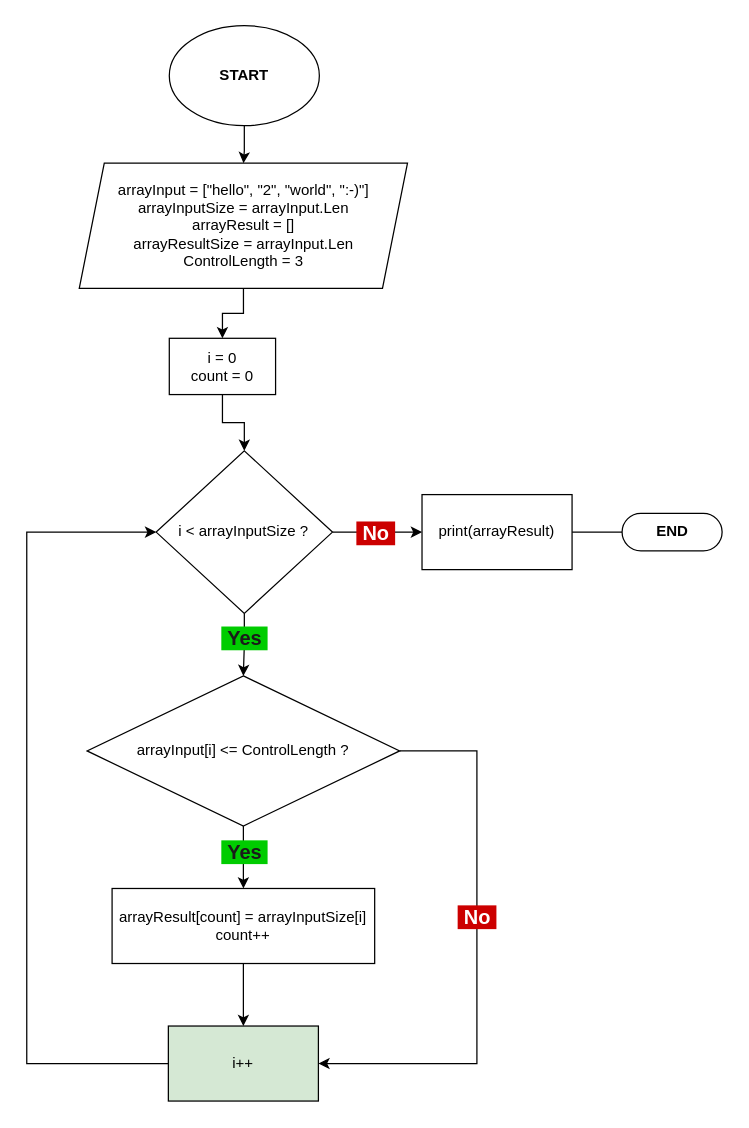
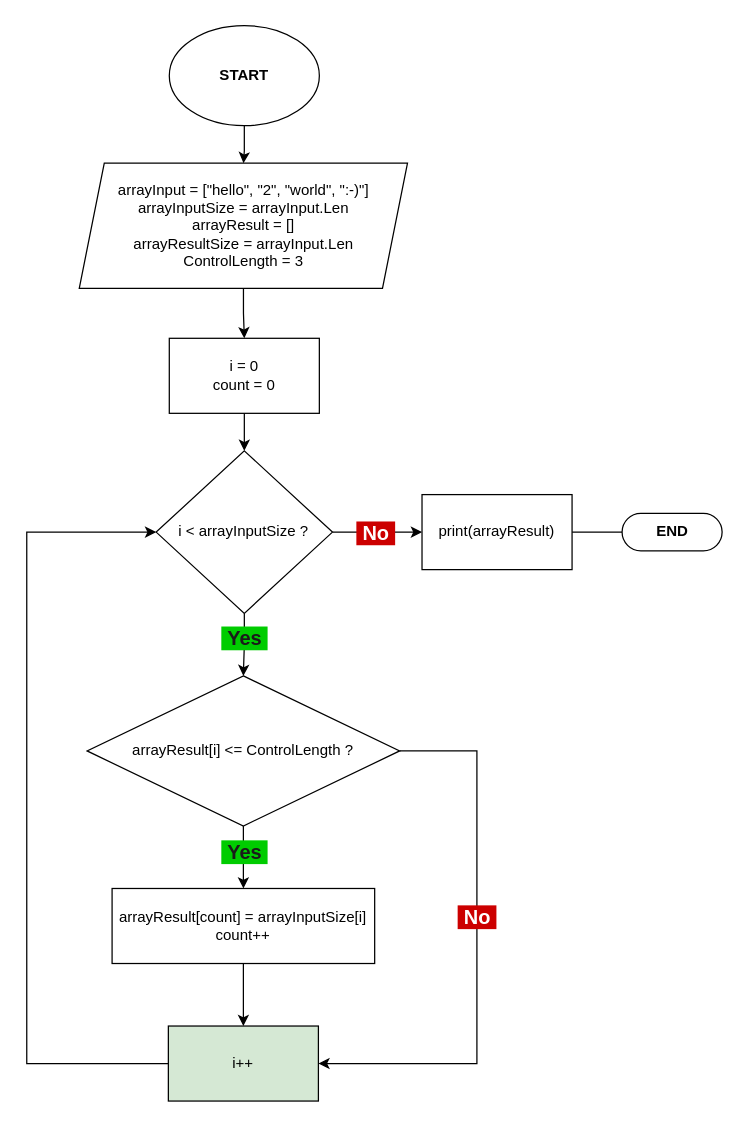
(222, 366) -> (244, 376)
(243, 751) -> (243, 751)
